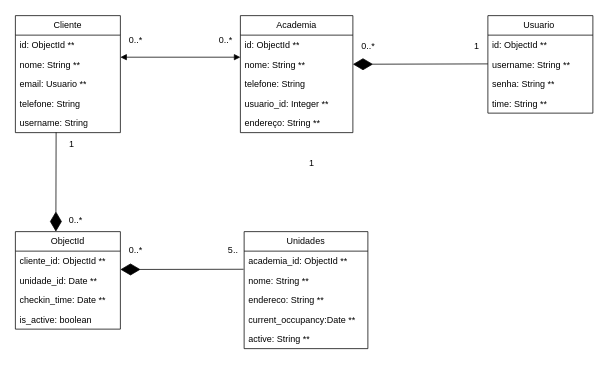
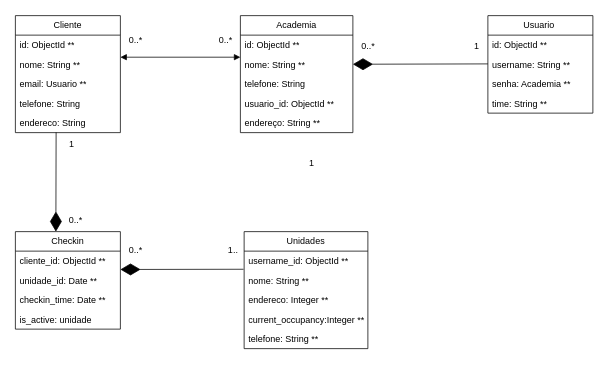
(529, 85) -> (534, 85)
(296, 104) -> (297, 109)
(57, 124) -> (57, 124)
(68, 241) -> (68, 241)
(233, 250) -> (233, 250)
(304, 262) -> (306, 262)
(293, 301) -> (297, 301)
(59, 320) -> (59, 320)
(307, 325) -> (307, 325)
(287, 340) -> (292, 340)
